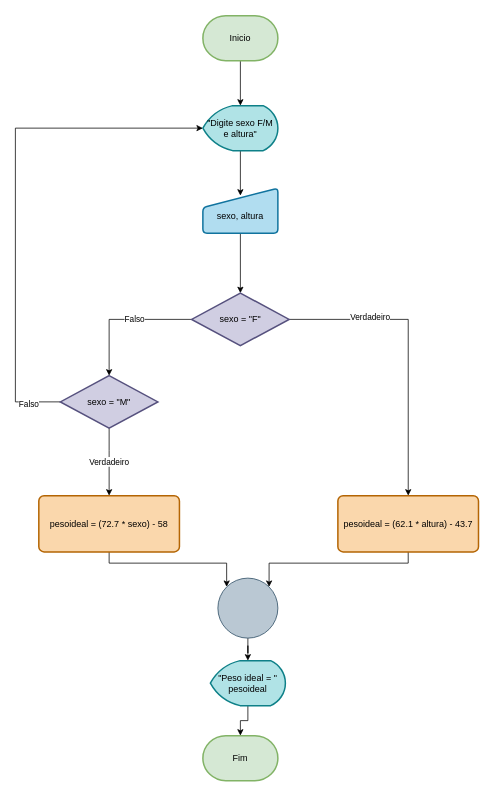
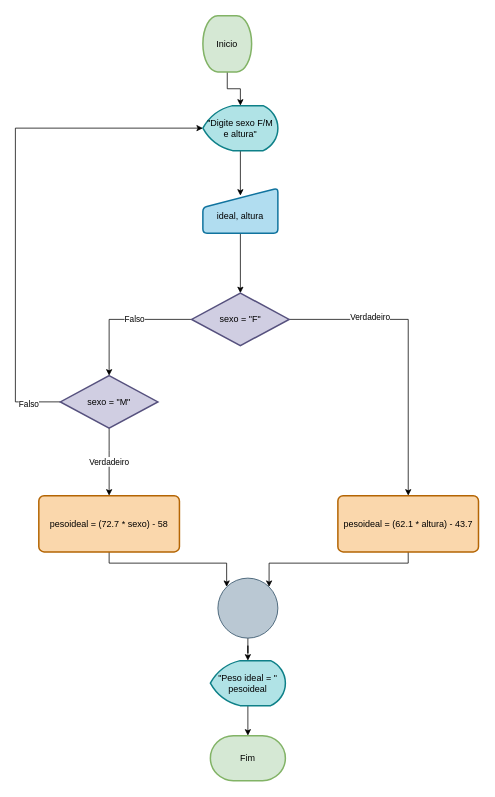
(240, 38) -> (227, 44)
(240, 210) -> (240, 210)
(240, 758) -> (248, 758)
